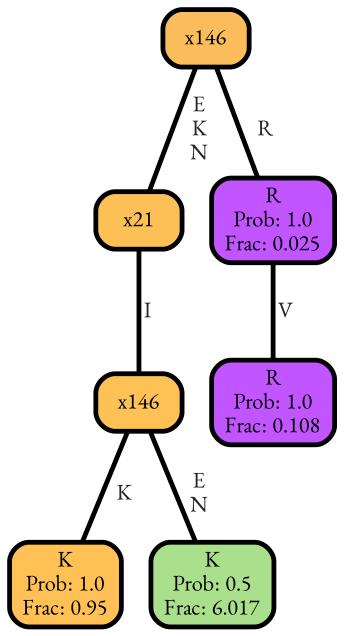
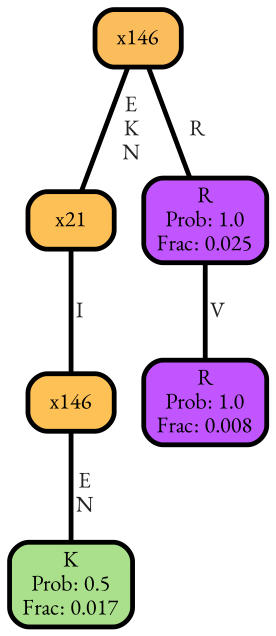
(273, 402) -> (205, 402)
(65, 585) -> none
(212, 585) -> (71, 585)
